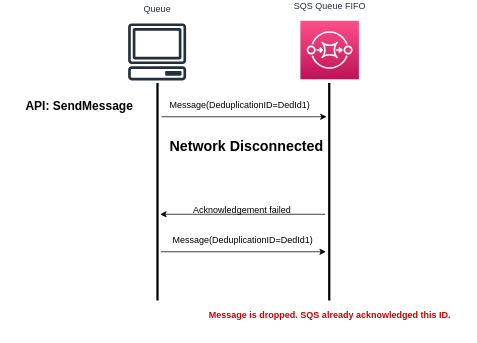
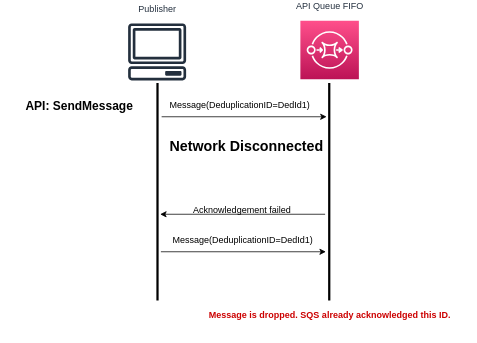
(330, 5) -> (330, 5)
(158, 8) -> (158, 8)
